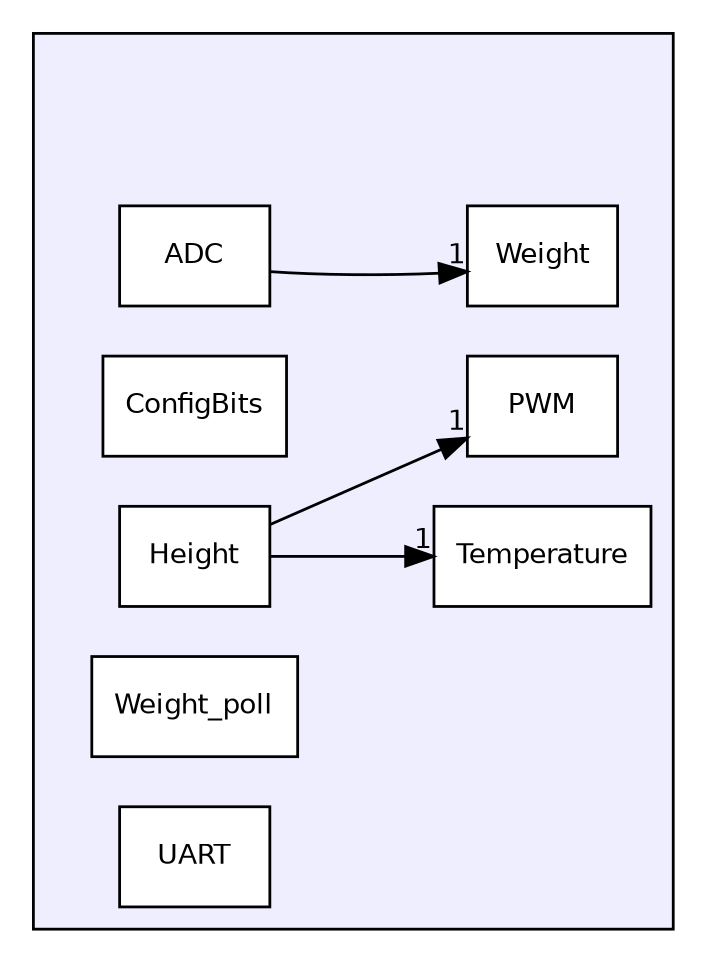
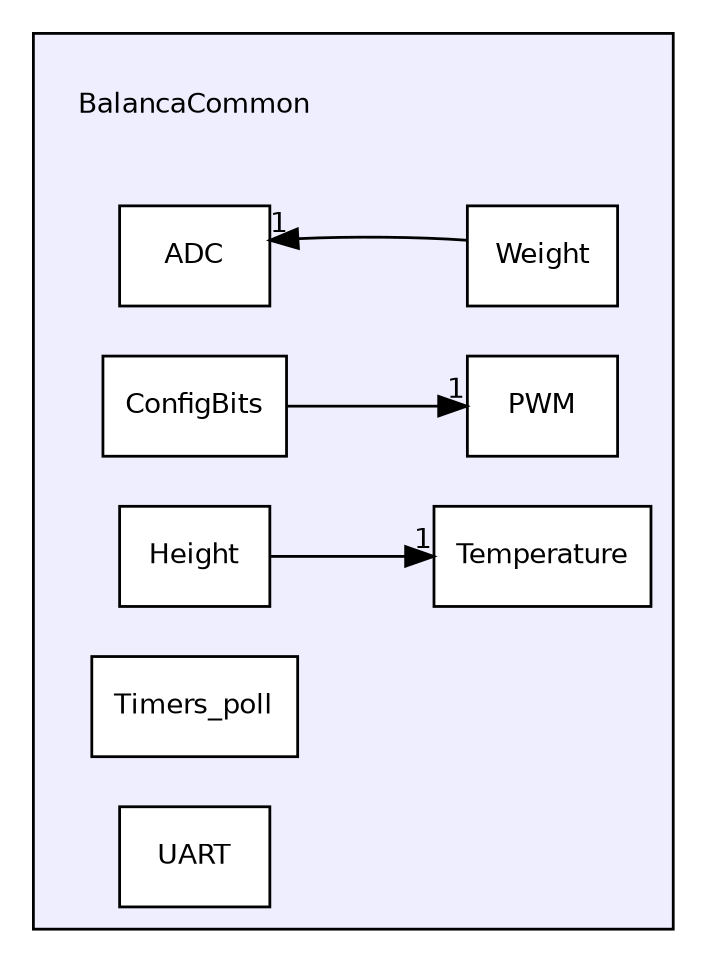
none -> (195, 106)
(355, 275) -> (383, 237)
(356, 487) -> (363, 406)
(195, 707) -> (195, 707)
